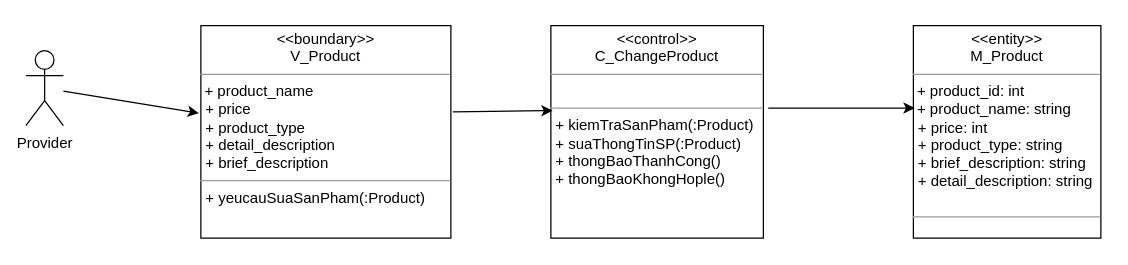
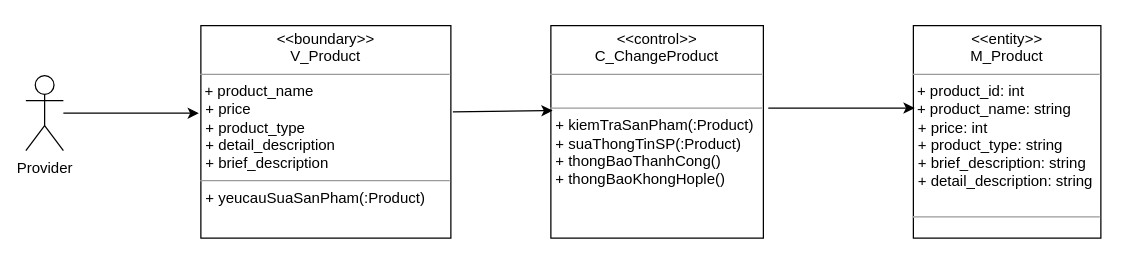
(44, 88) -> (44, 113)
